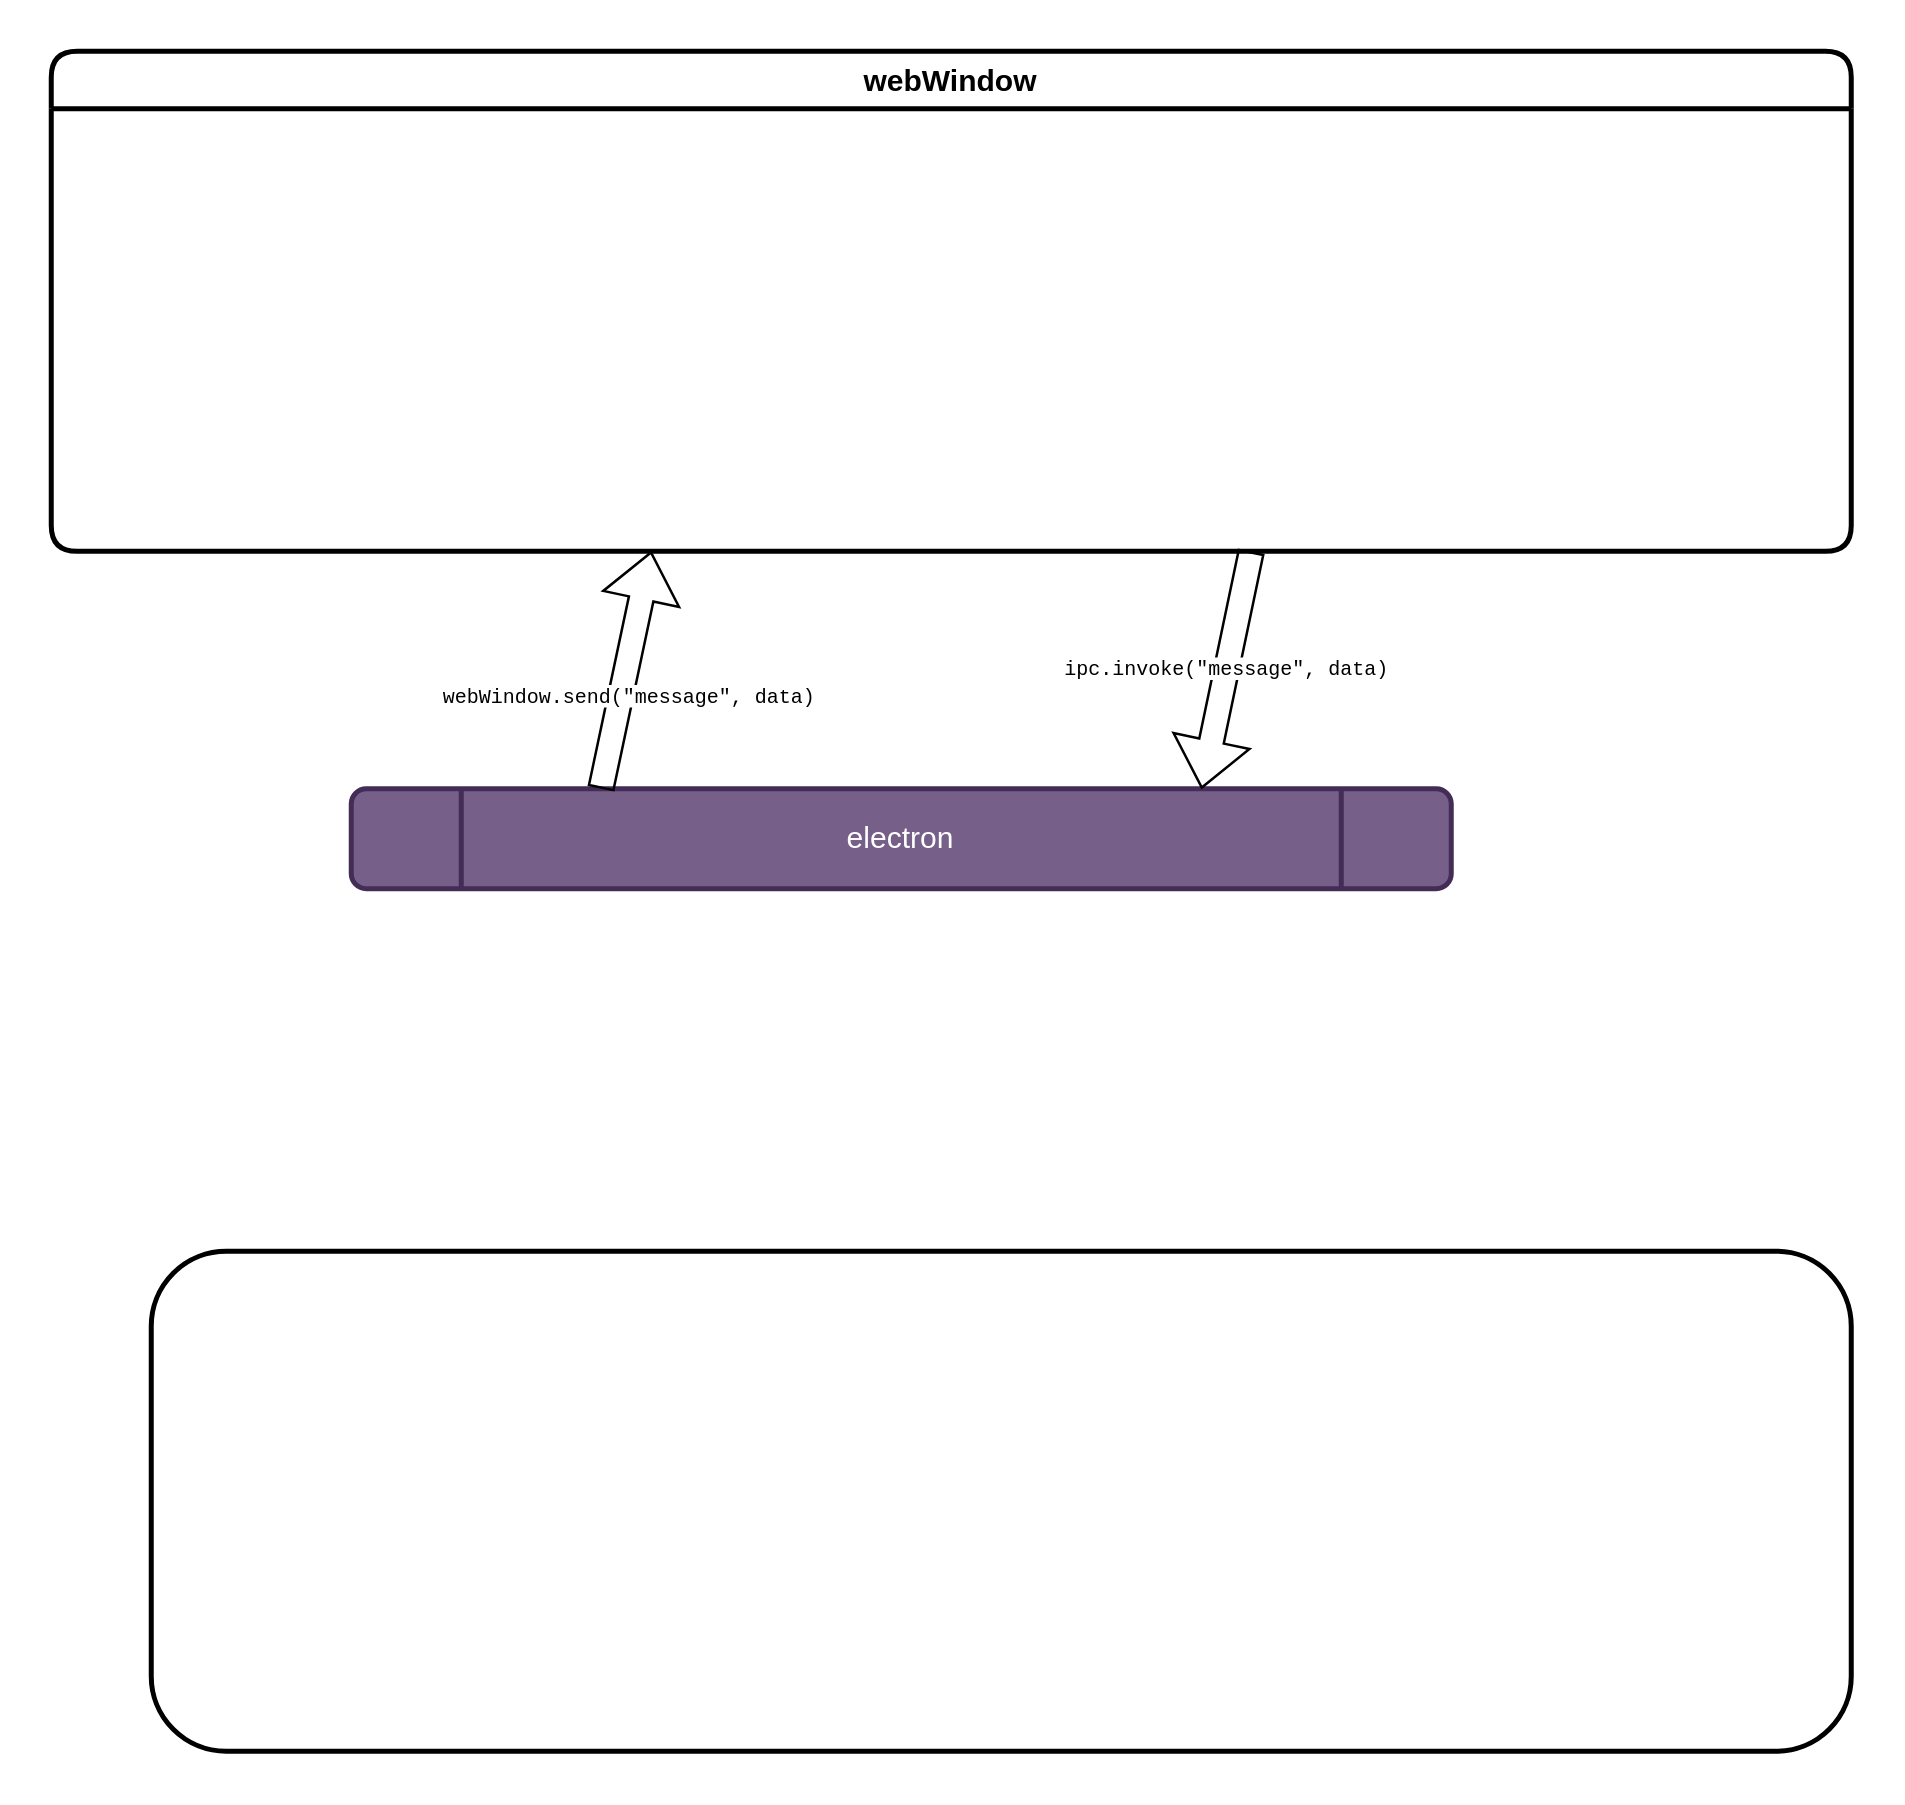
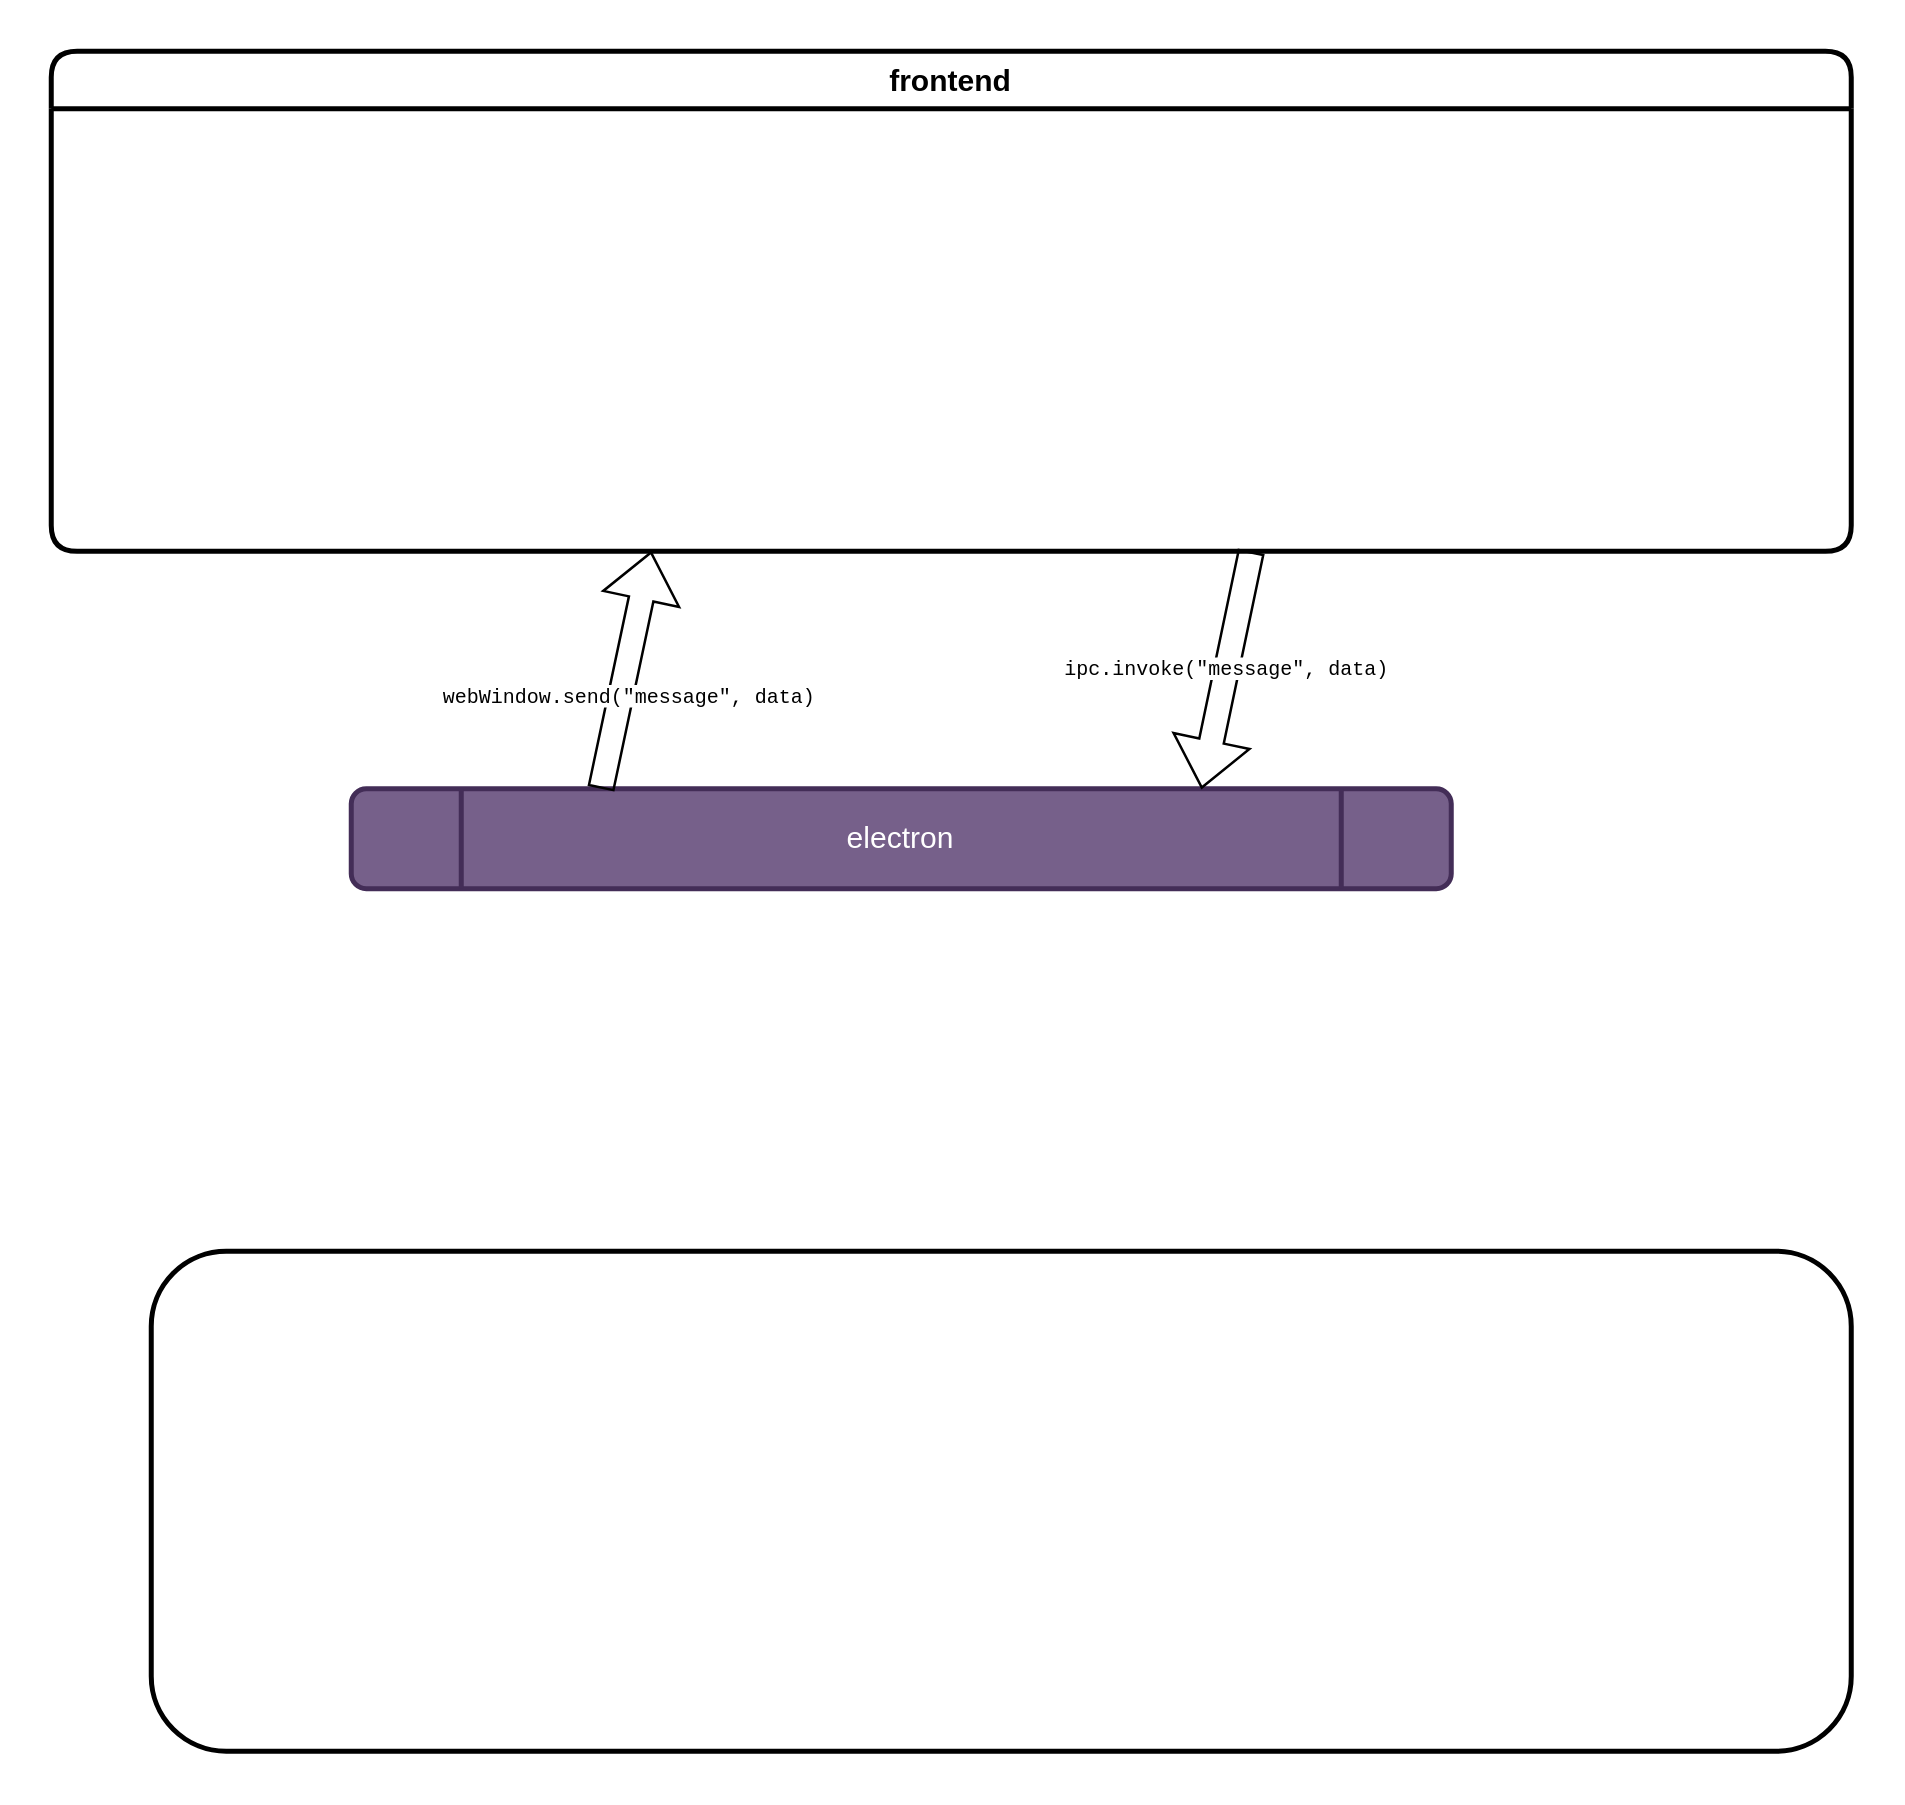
(950, 81) -> (950, 81)
